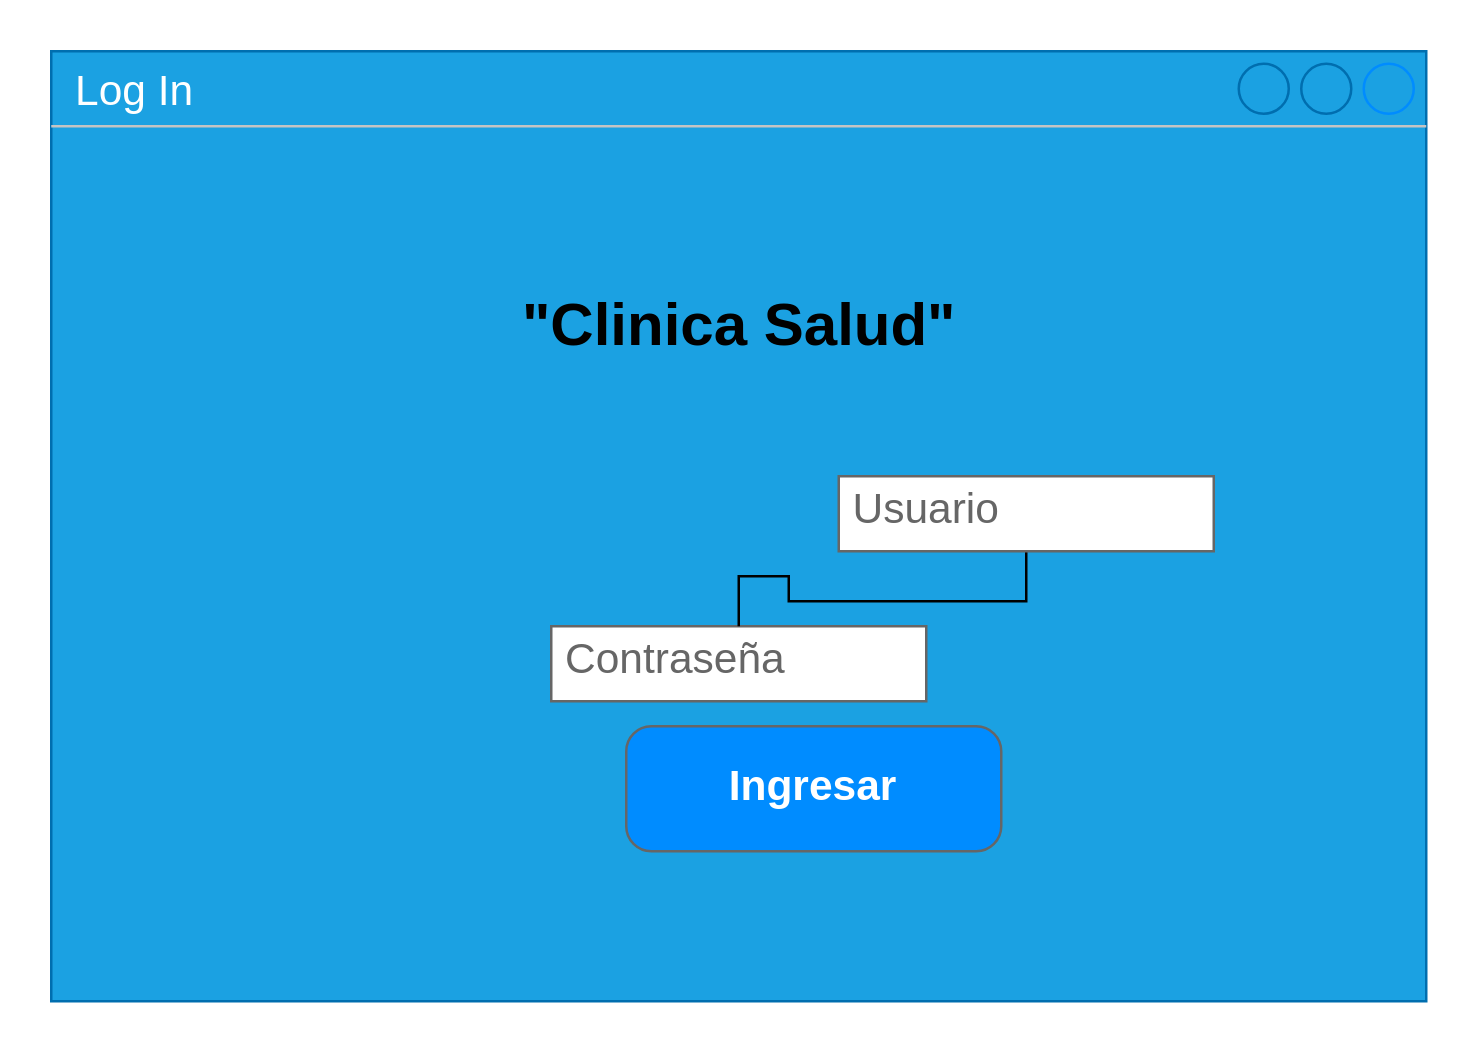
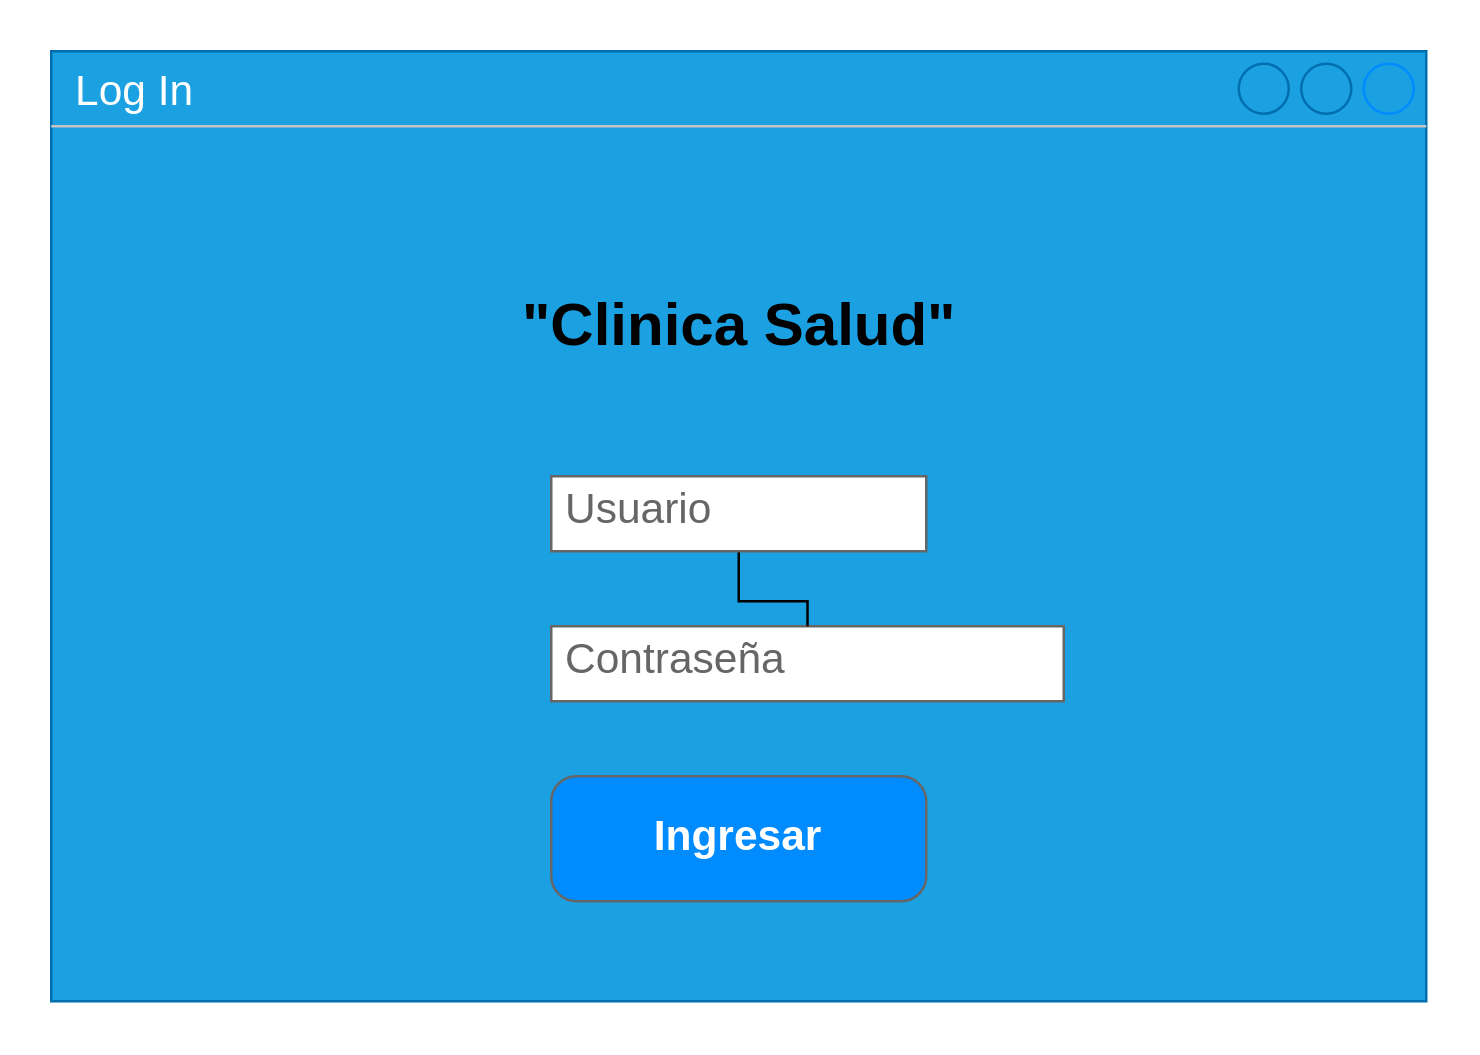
(1026, 514) -> (739, 514)
(739, 664) -> (808, 664)
(814, 789) -> (739, 839)
